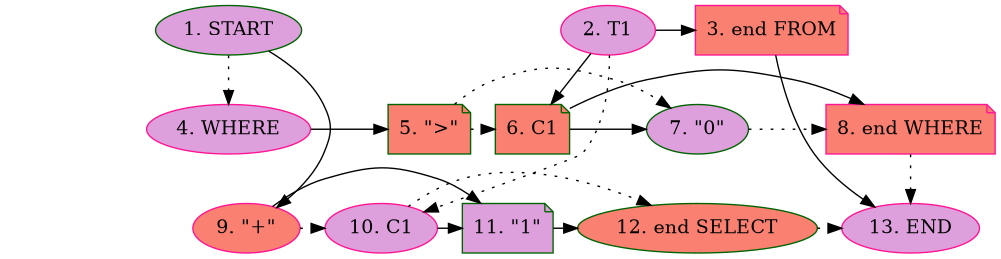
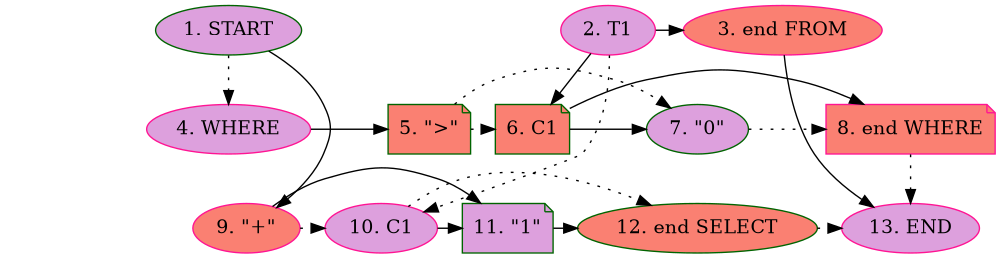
(772, 30) -> (783, 30)
